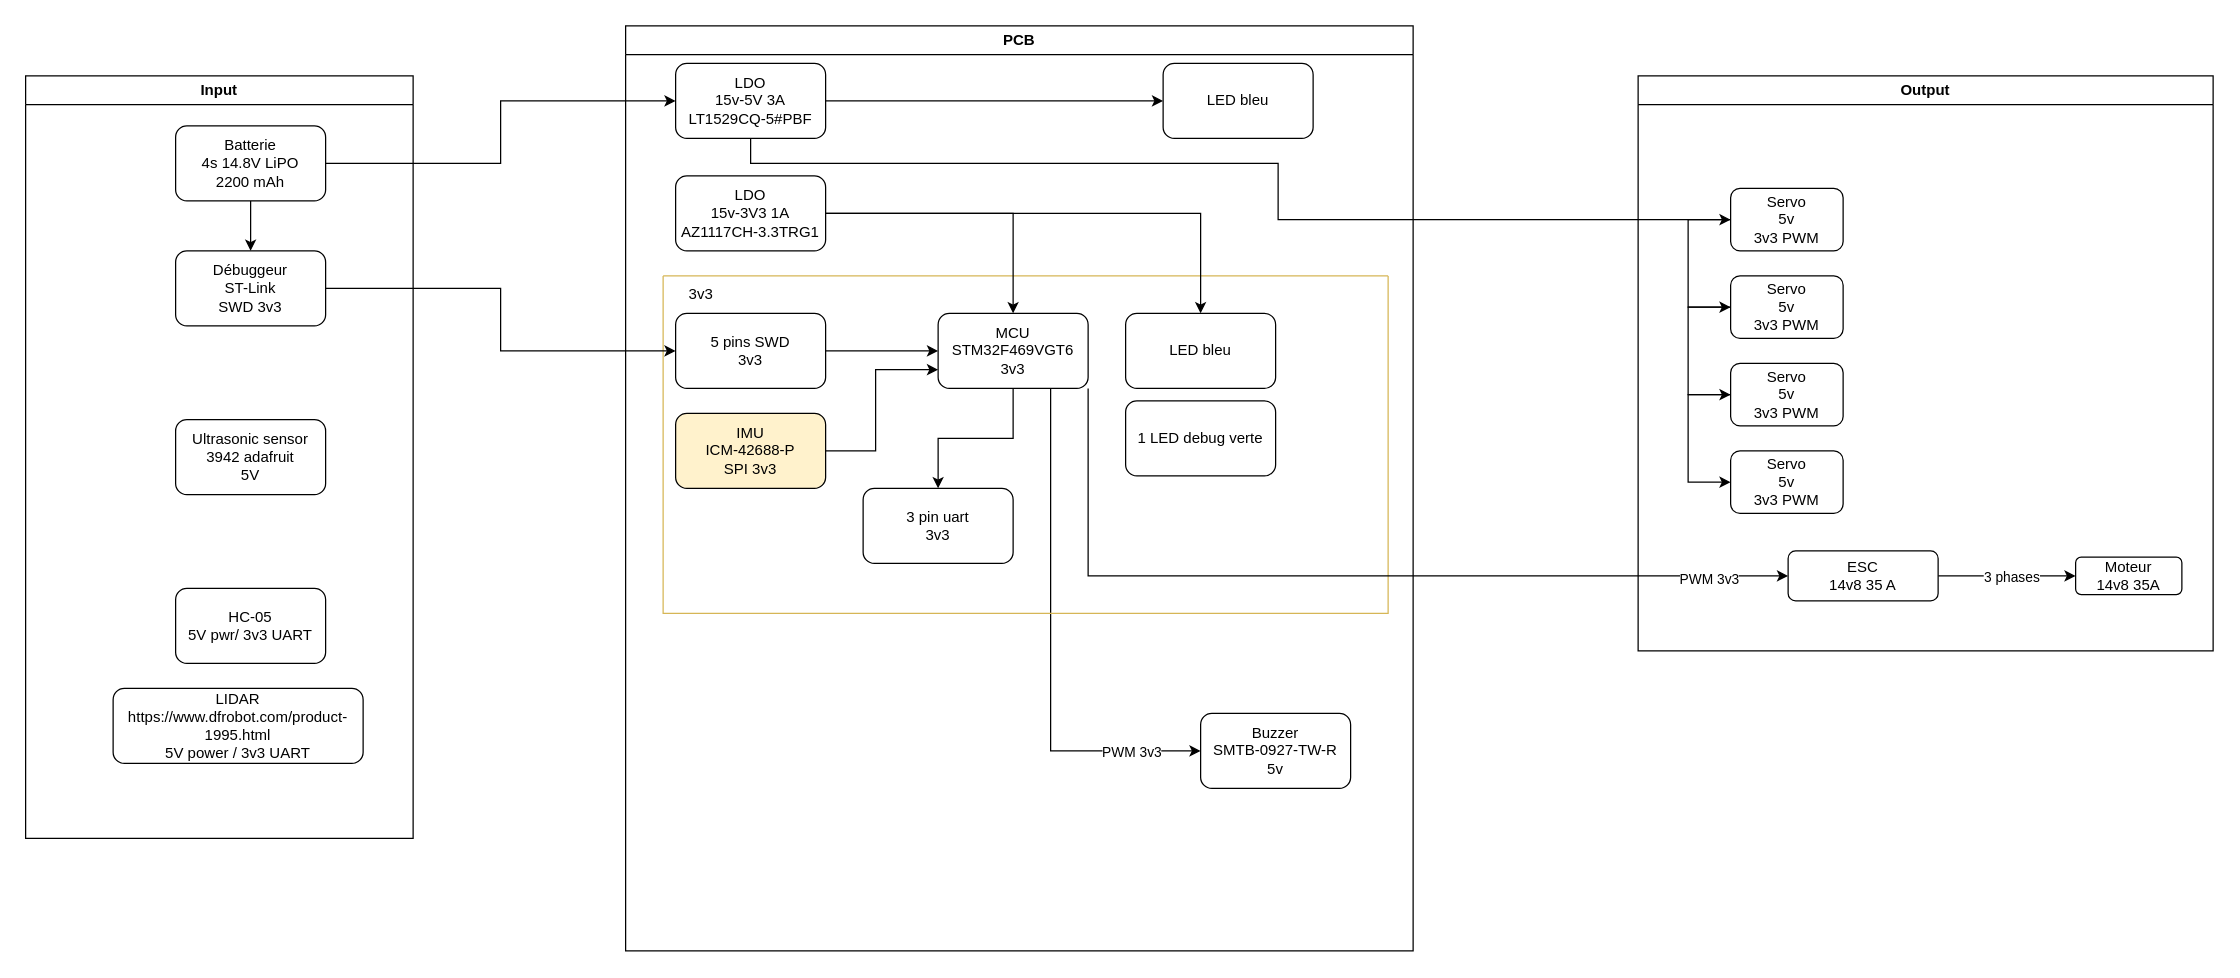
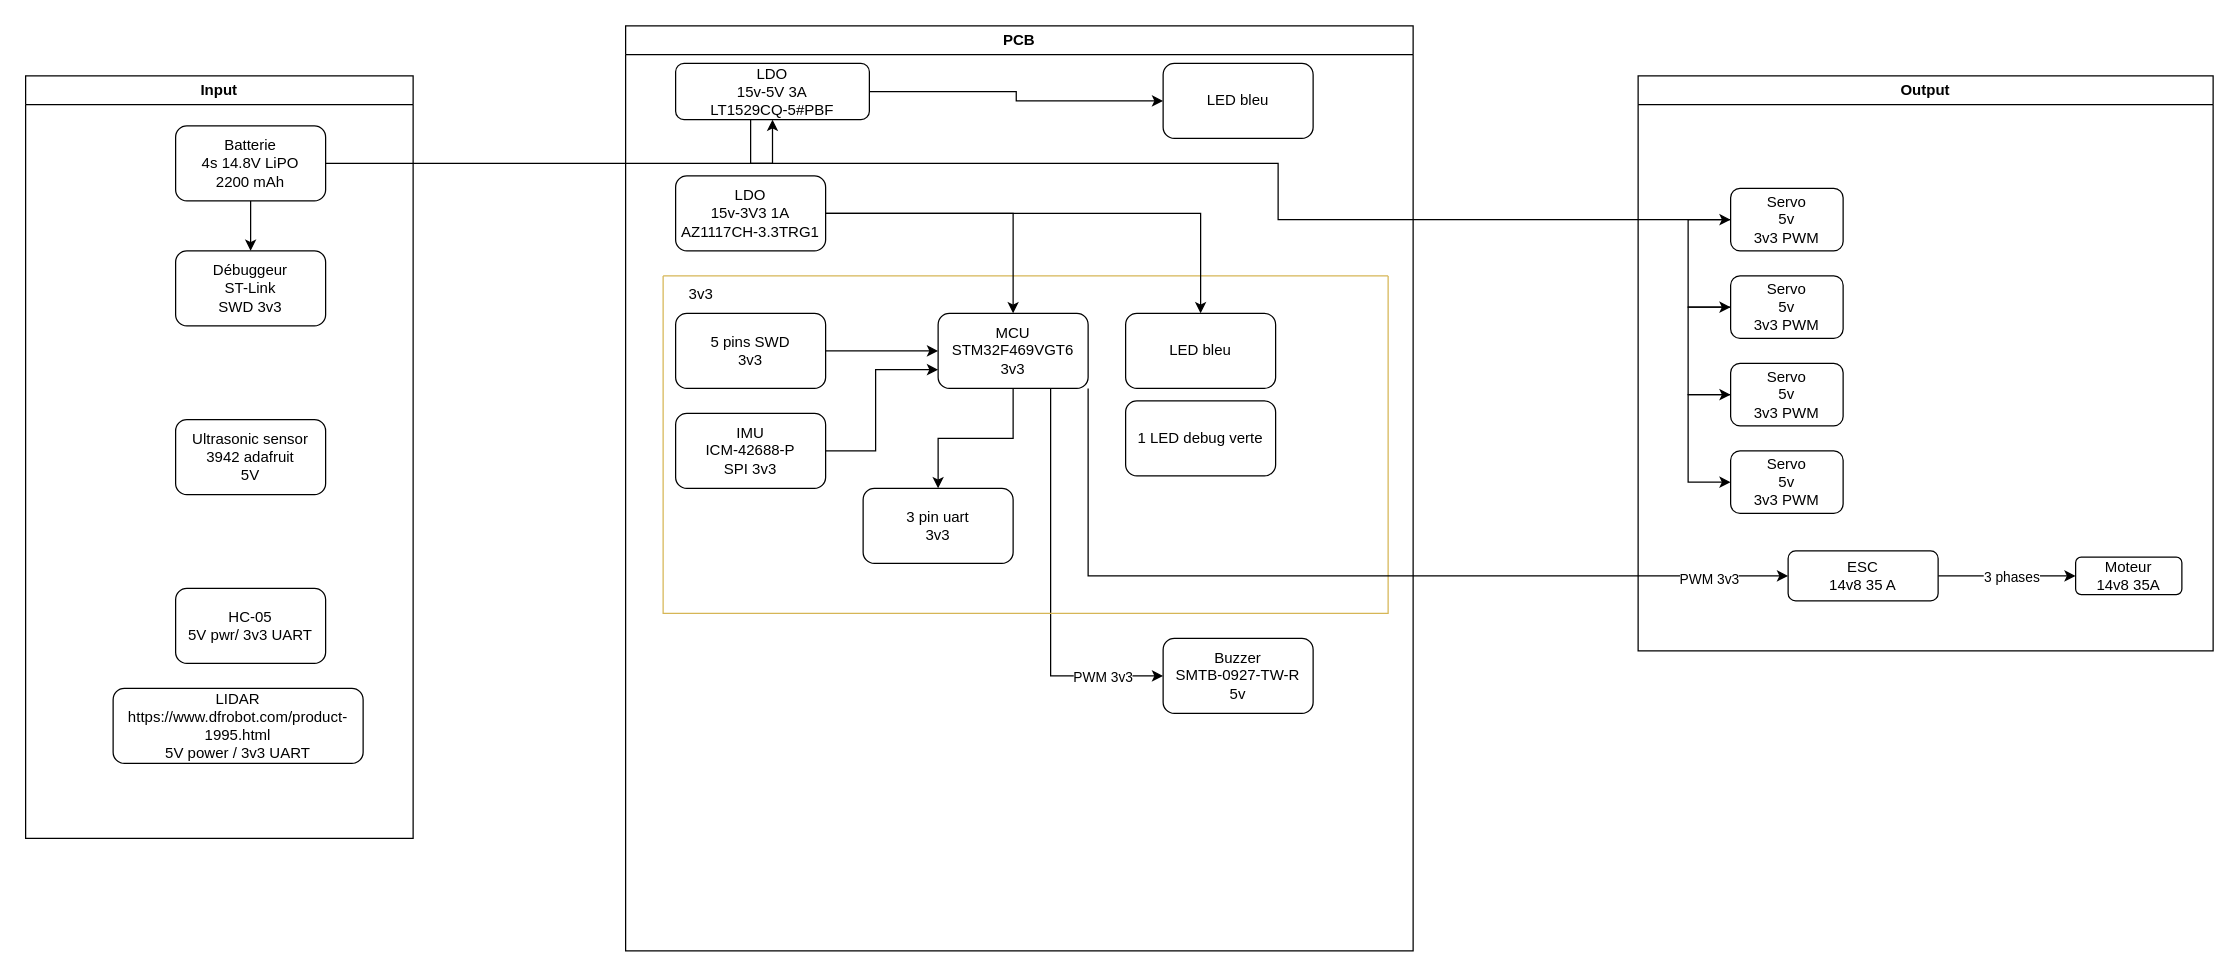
(751, 101) -> (773, 91)
(501, 315) -> none
(751, 451) -> (751, 451)
(1276, 751) -> (1238, 676)
